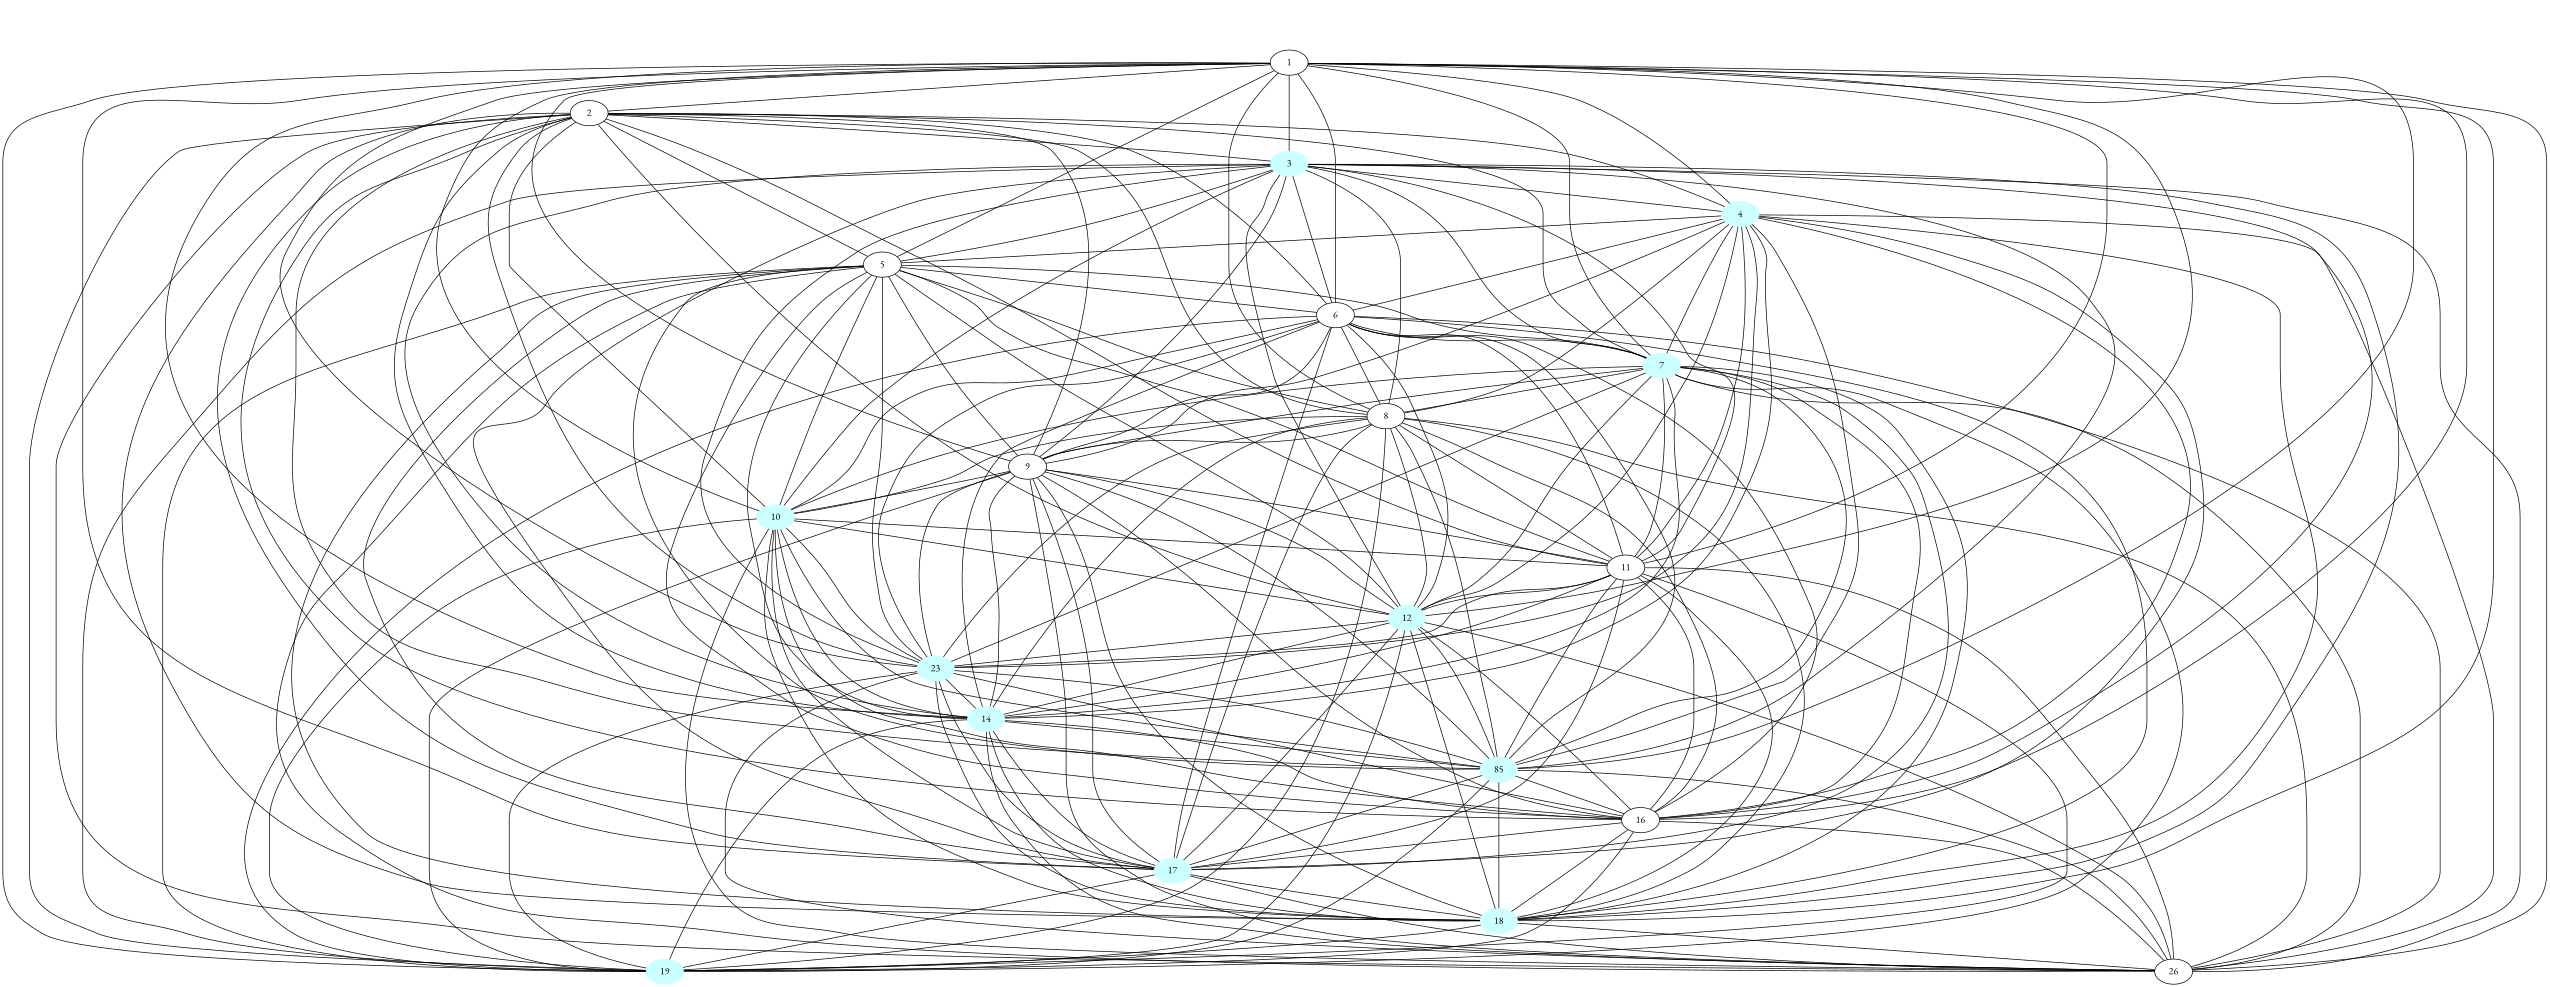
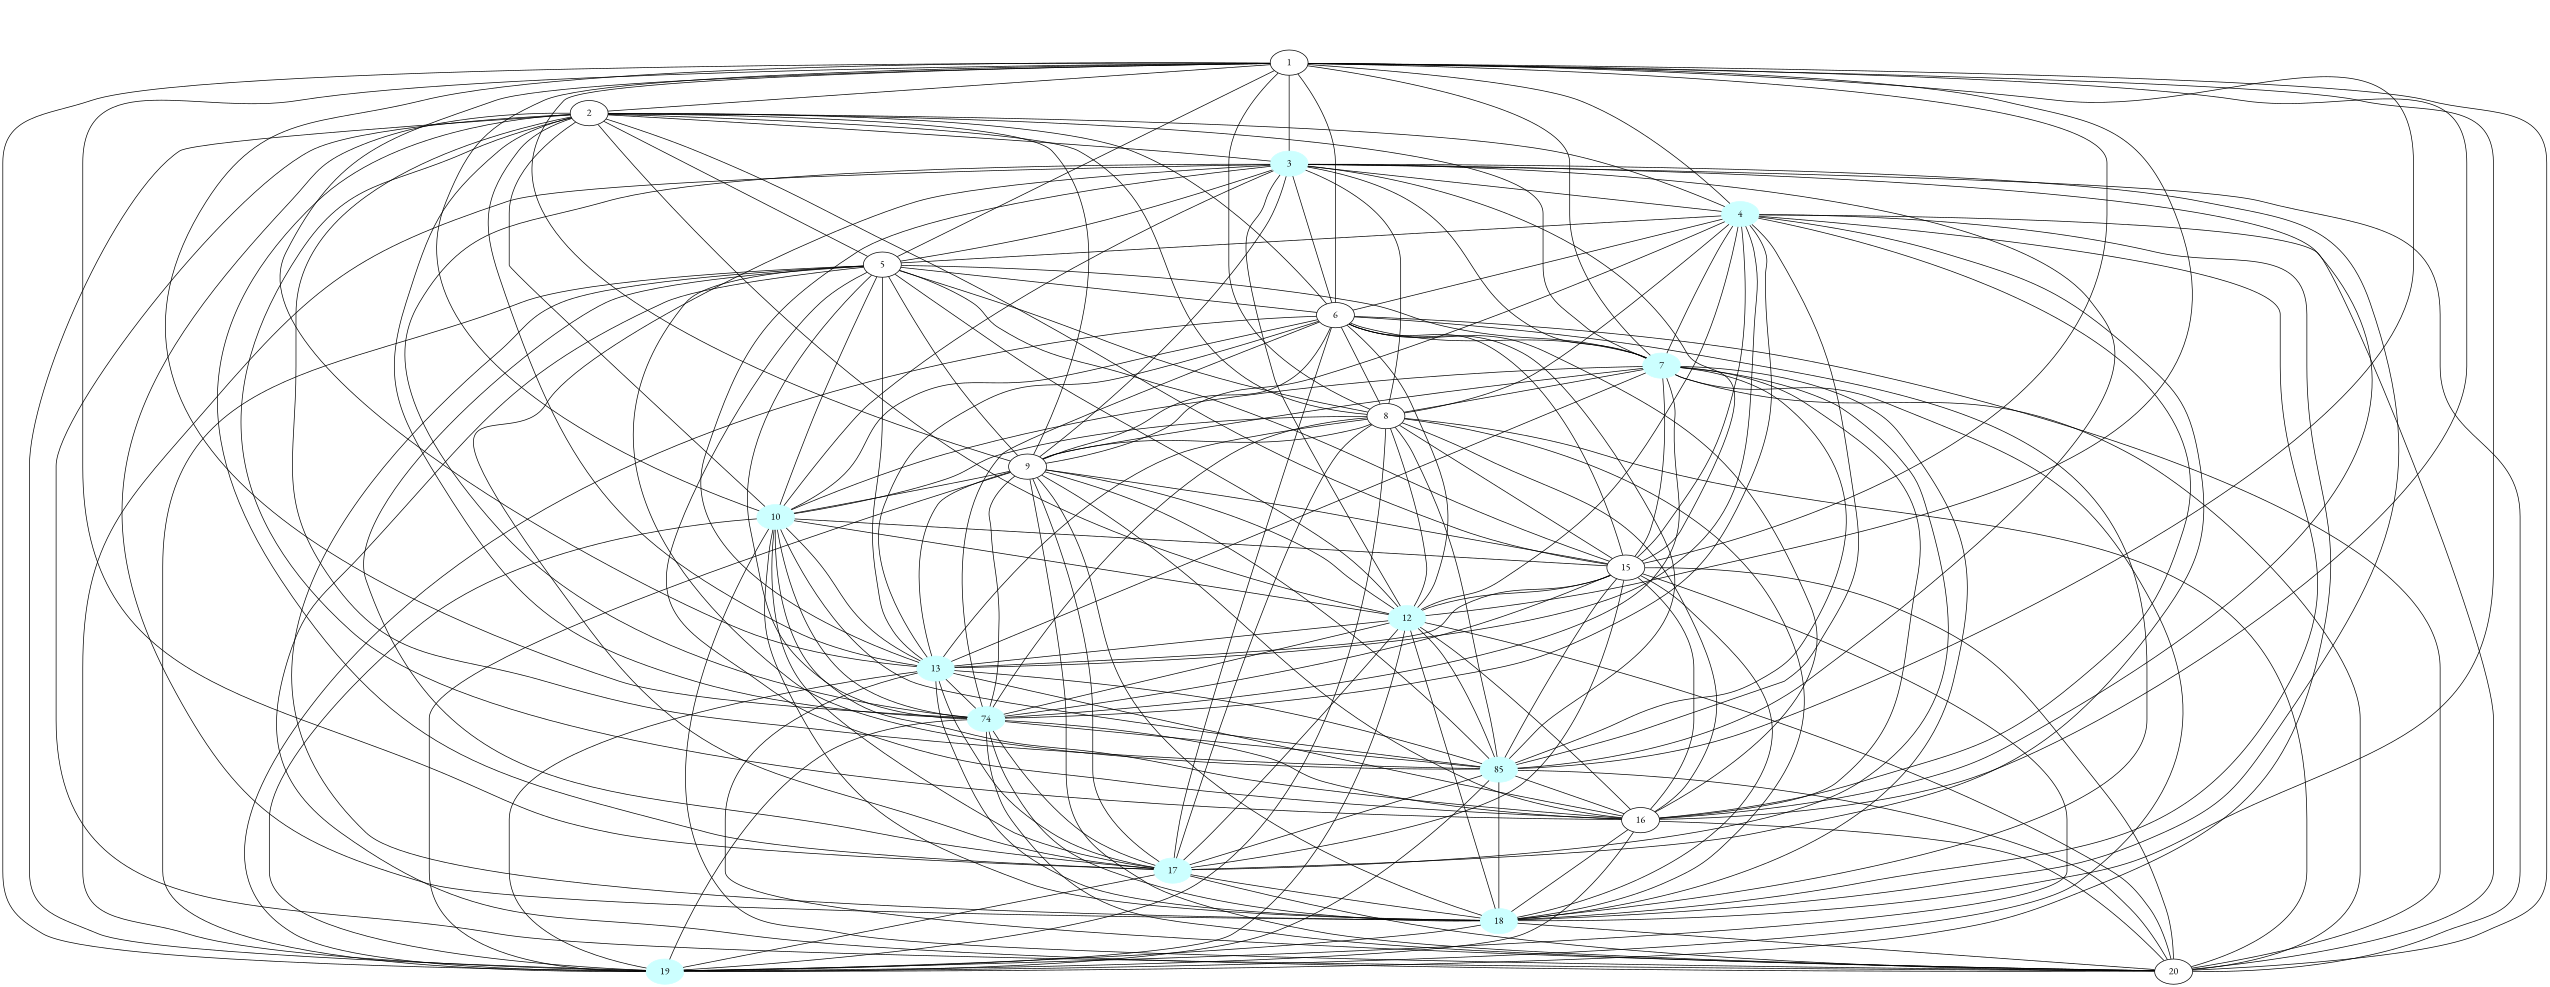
(1543, 502) -> none
(1626, 568) -> (1626, 568)
(936, 669) -> (936, 669)
(986, 719) -> (986, 719)
(1407, 845) -> none
none -> (2022, 913)
(2174, 972) -> (2174, 972)
